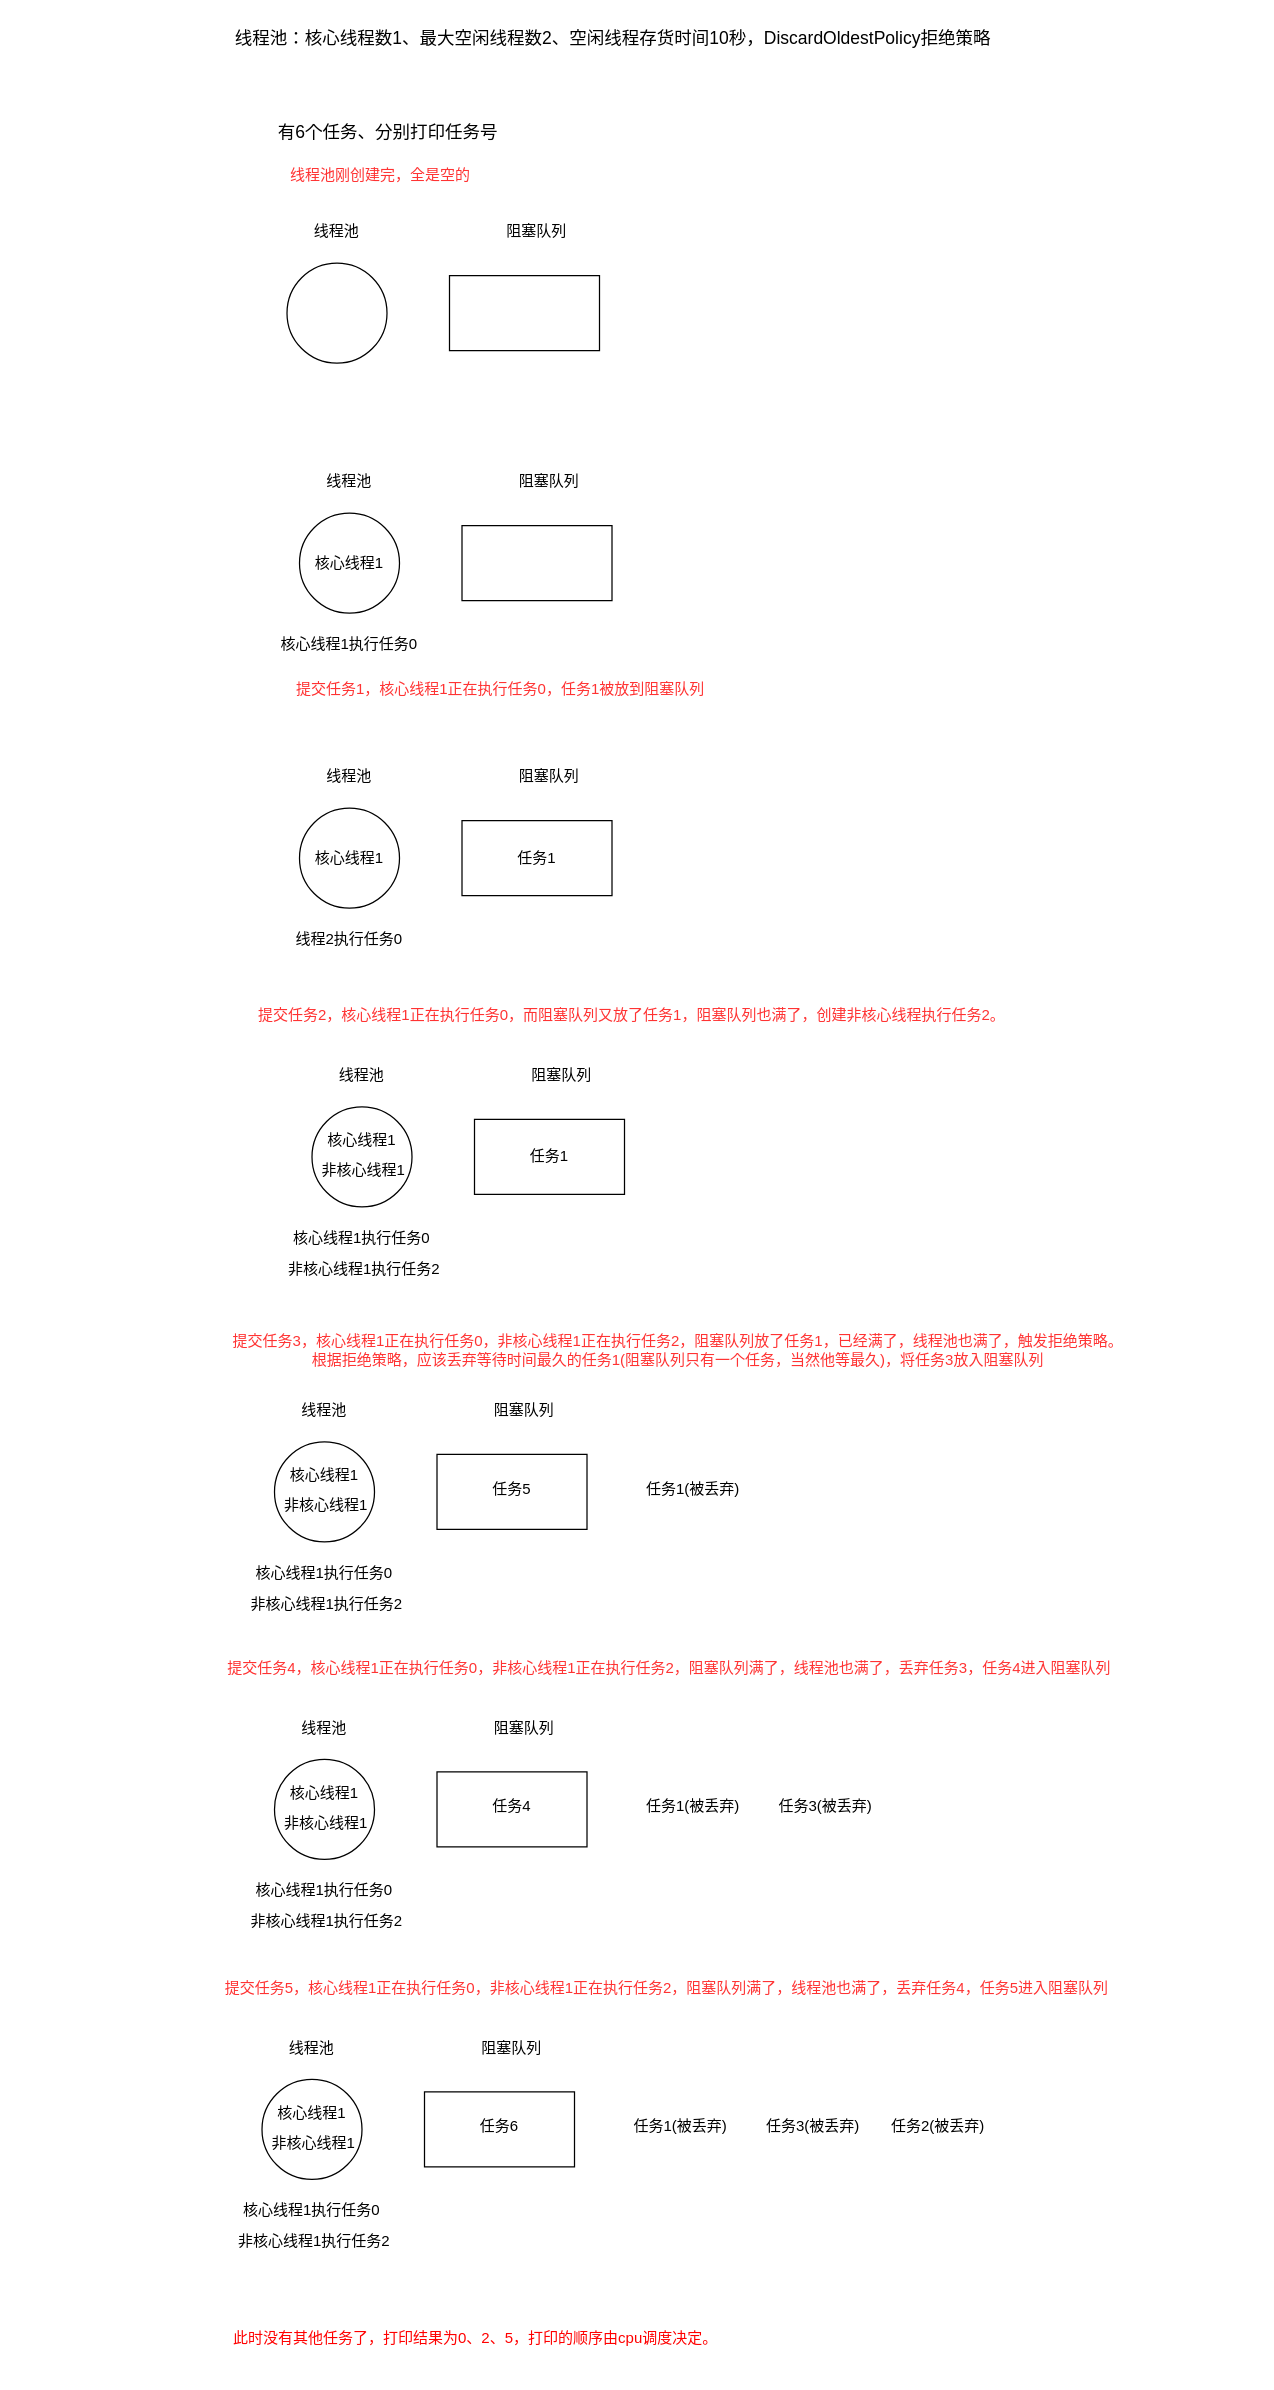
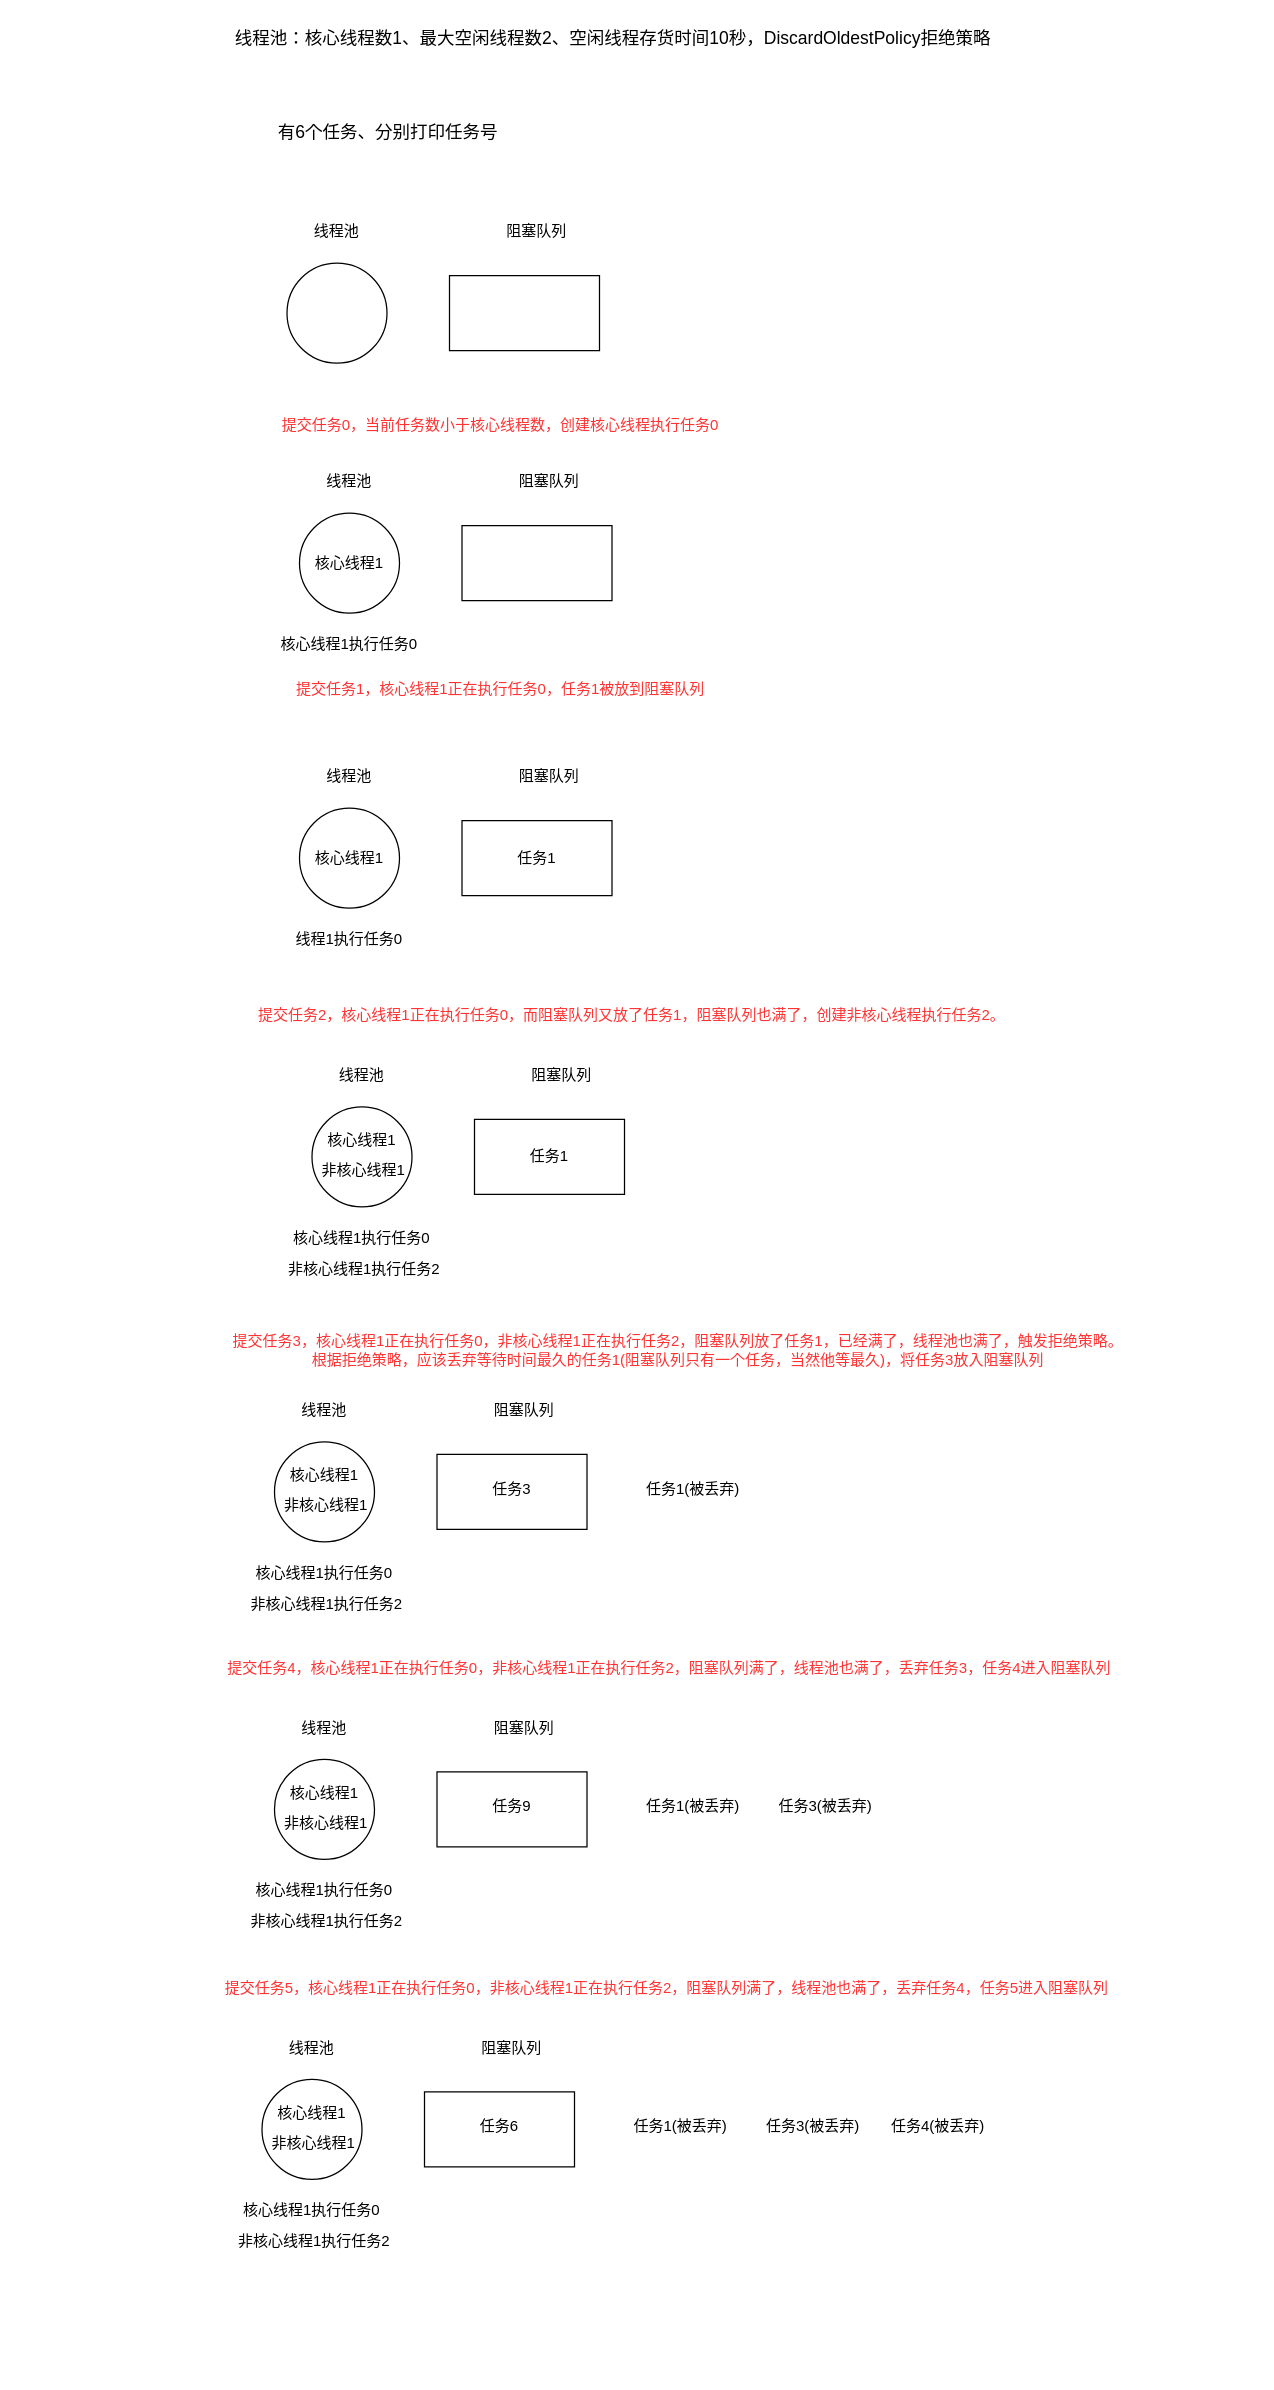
(381, 176) -> none
none -> (501, 426)
(349, 939) -> (349, 939)
(512, 1489) -> (512, 1489)
(512, 1807) -> (512, 1807)
(938, 2127) -> (938, 2127)
(476, 2338) -> none
